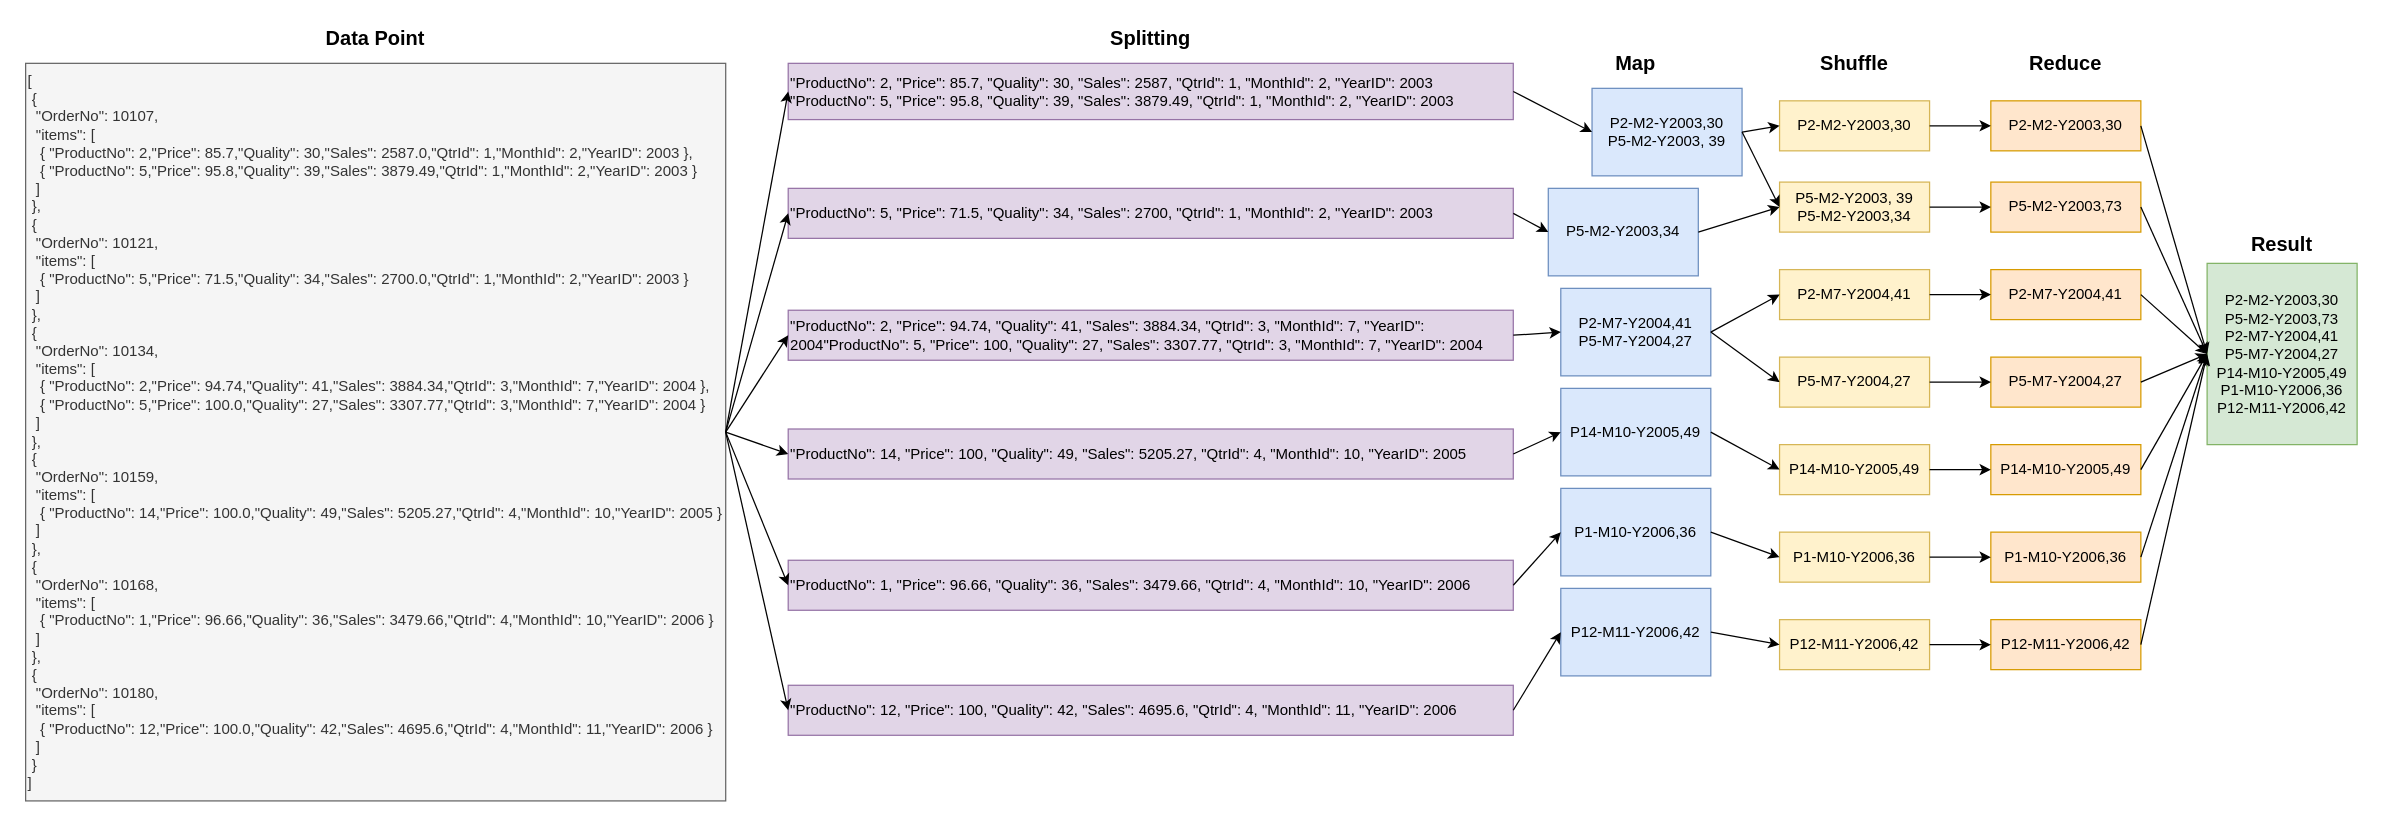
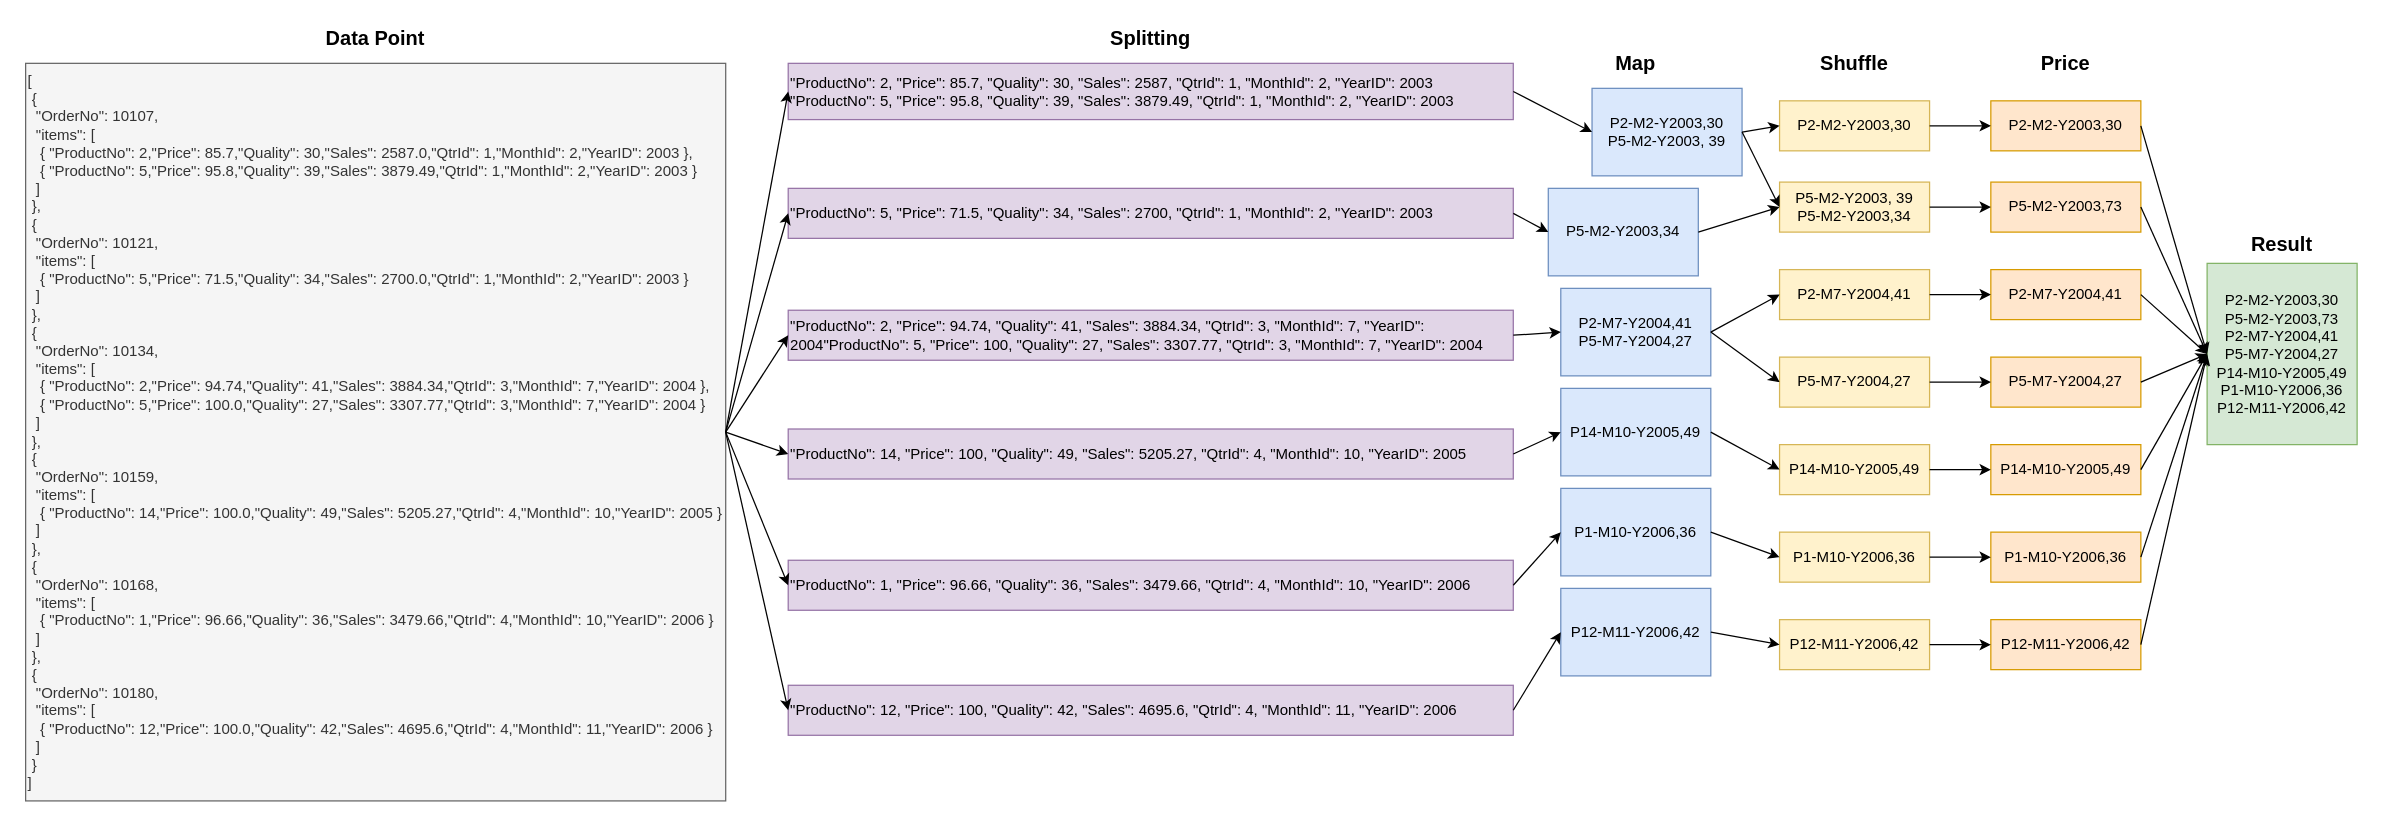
(2066, 63) -> (2066, 63)
